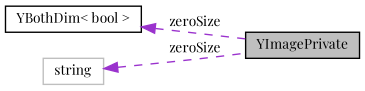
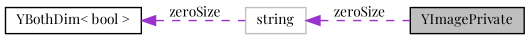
(200, 34) -> (200, 21)
